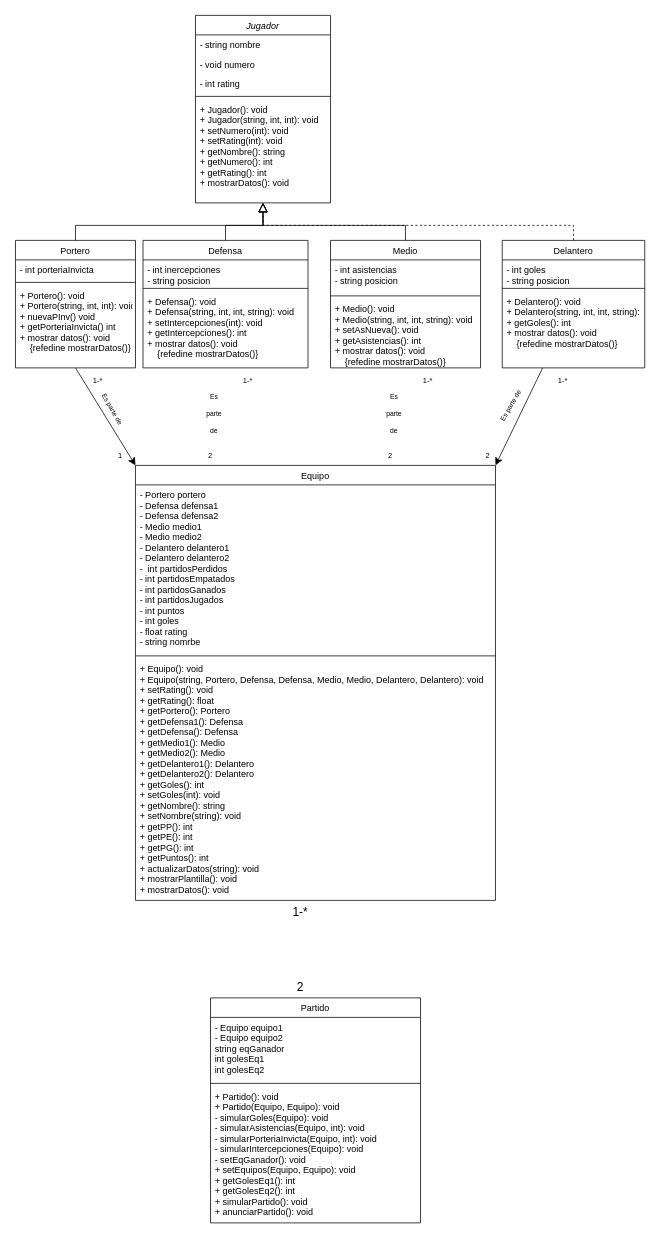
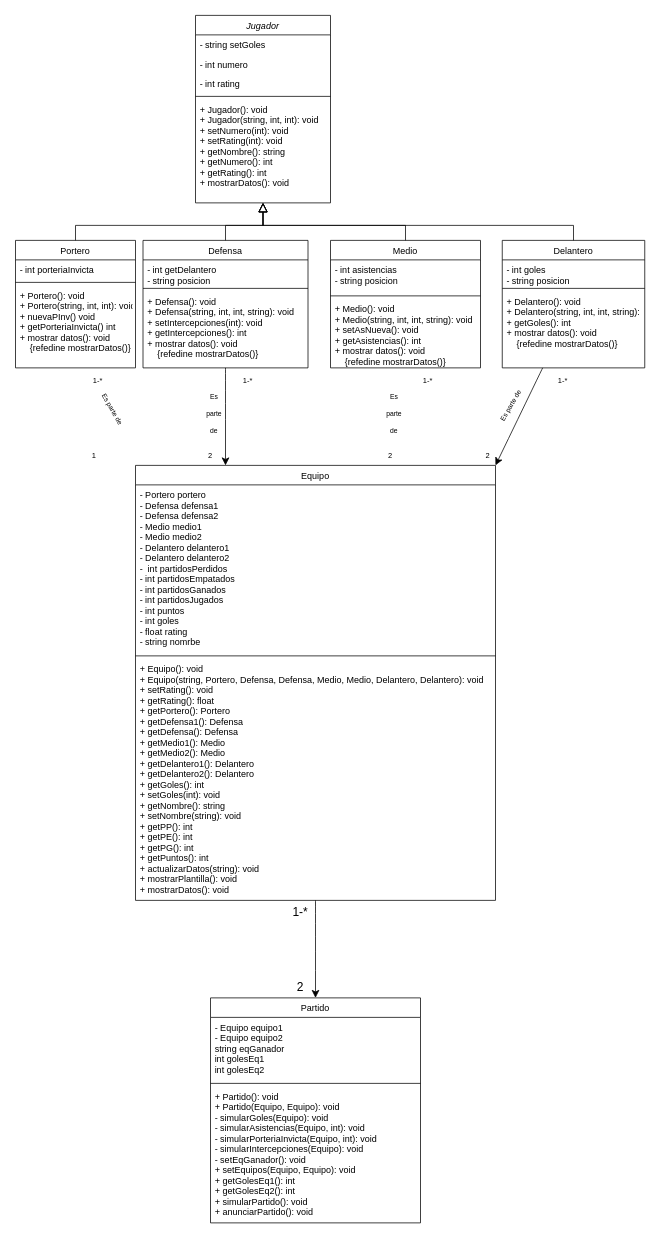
(234, 45) -> (238, 45)
(229, 65) -> (226, 65)
(497, 225) -> (497, 225)
(189, 270) -> (188, 270)
(104, 415) -> none
none -> (225, 415)
(120, 454) -> (94, 454)
none -> (315, 947)
